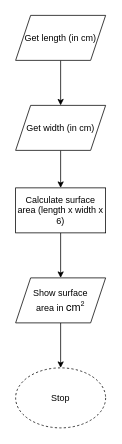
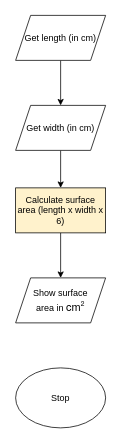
(60, 210) -> (60, 210)
(60, 343) -> none
(60, 398) -> (60, 398)
